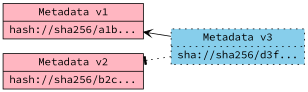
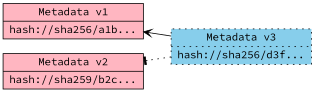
(238, 55) -> (241, 55)
(73, 80) -> (73, 80)
